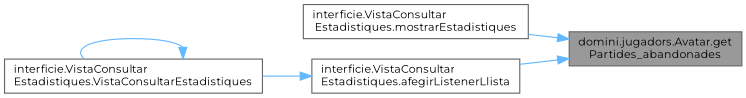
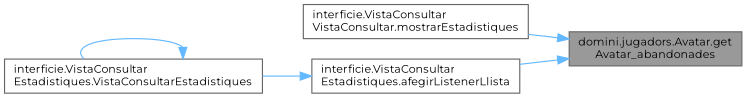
(416, 22) -> (416, 22)
(656, 49) -> (656, 49)
